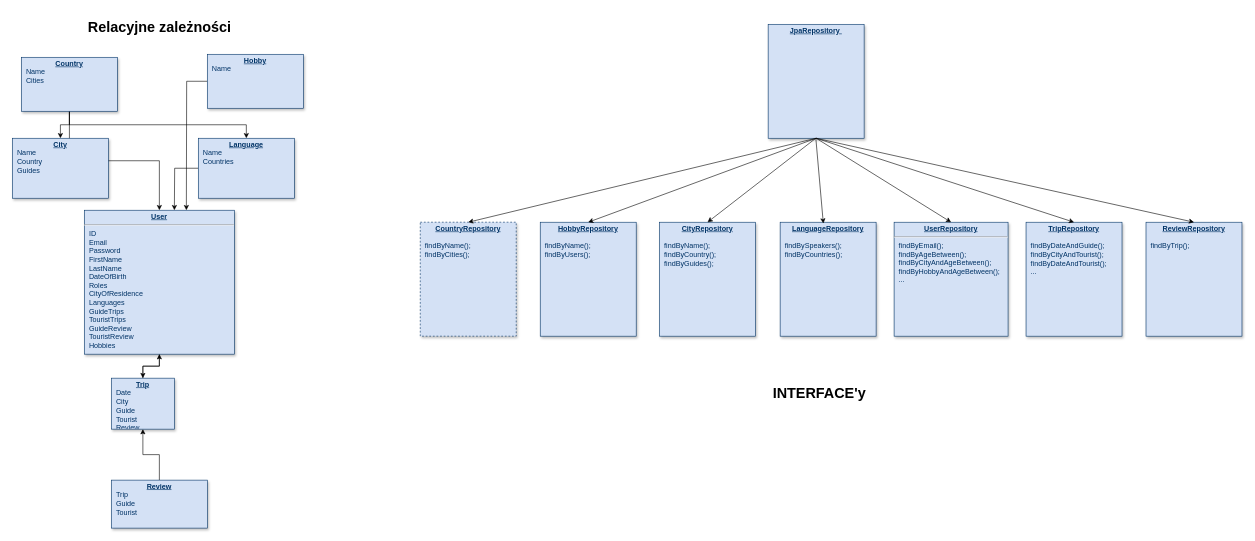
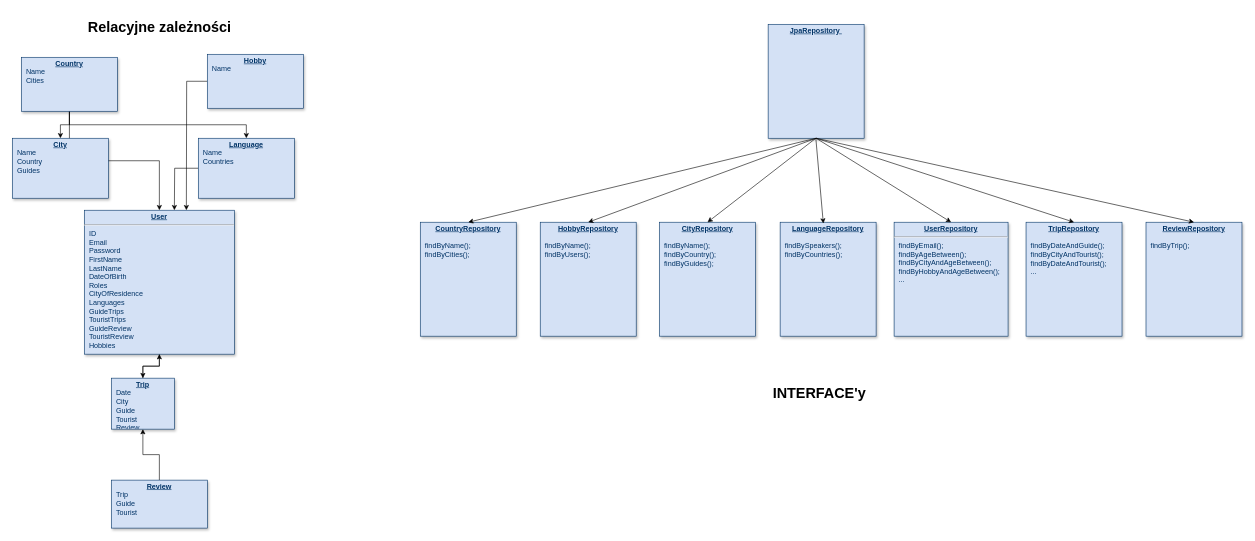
(468, 279) -> (468, 279)
